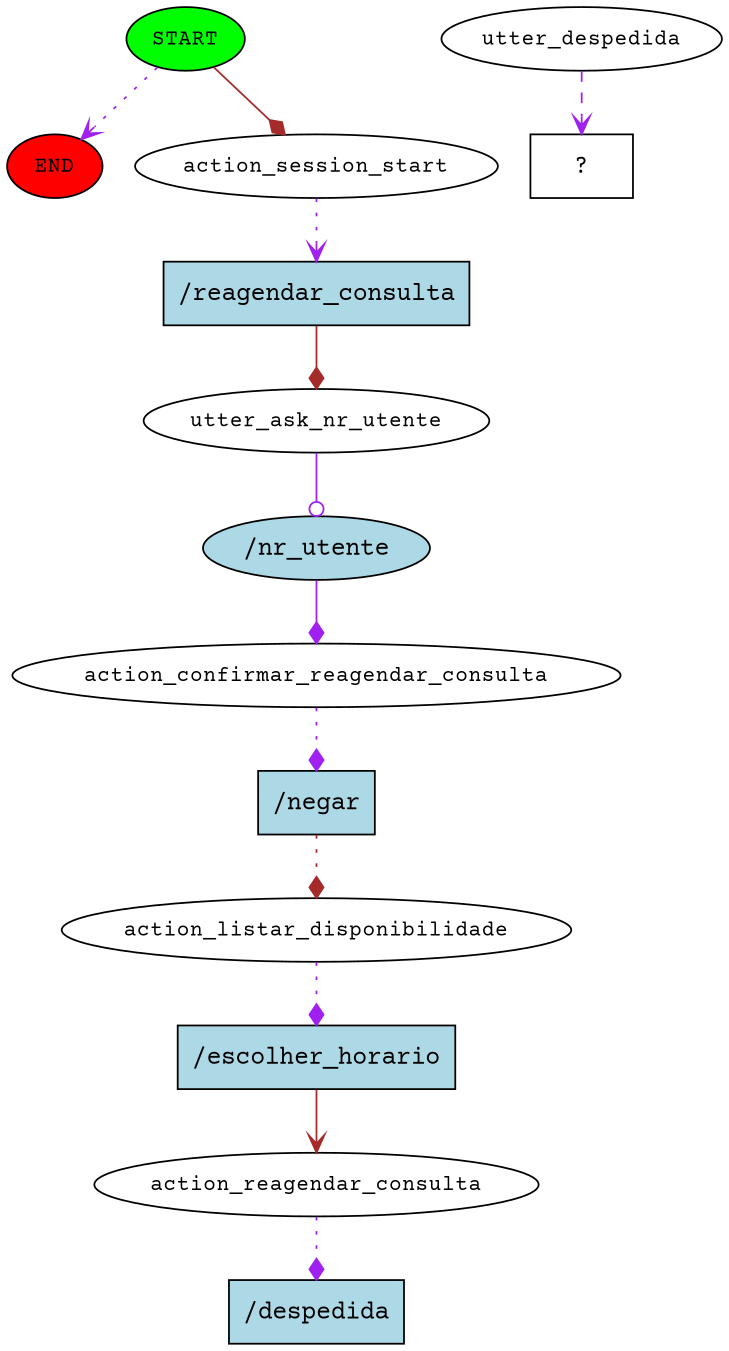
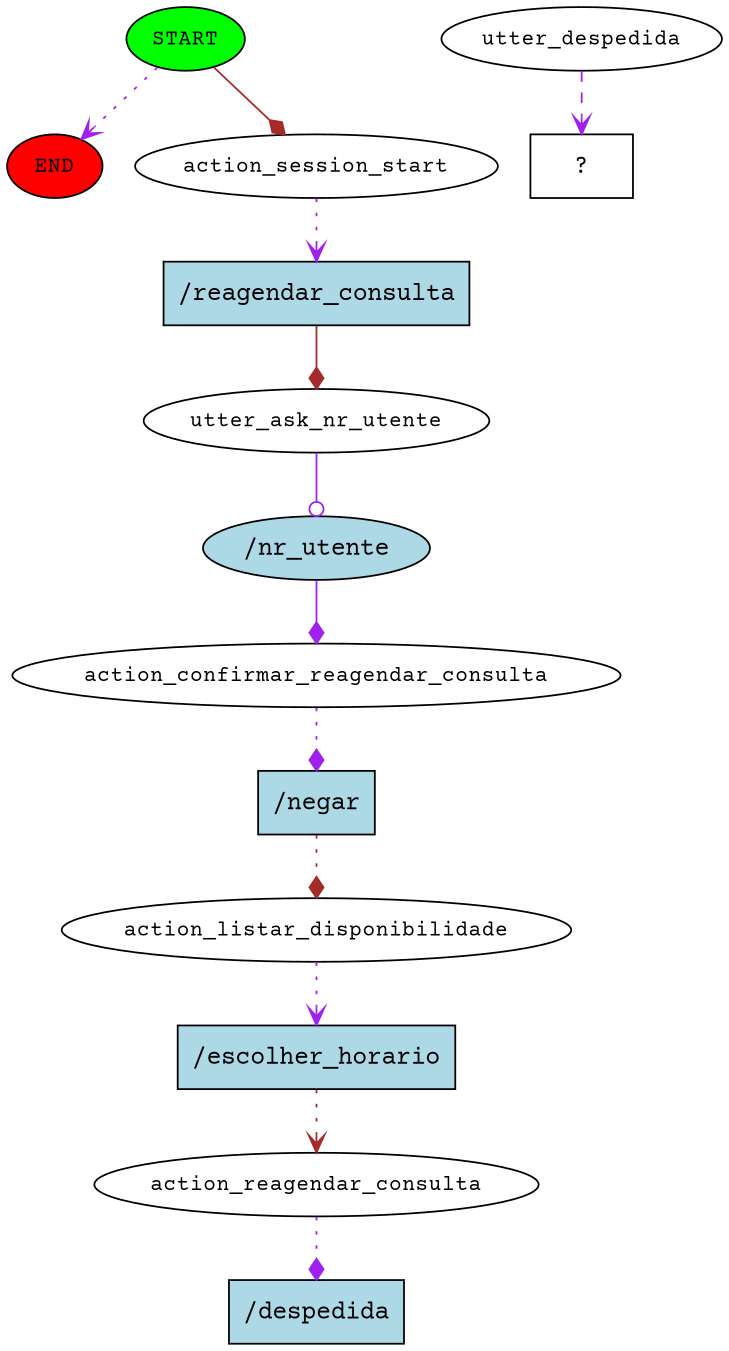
(316, 983) -> (316, 985)
(316, 1112) -> (316, 1112)
